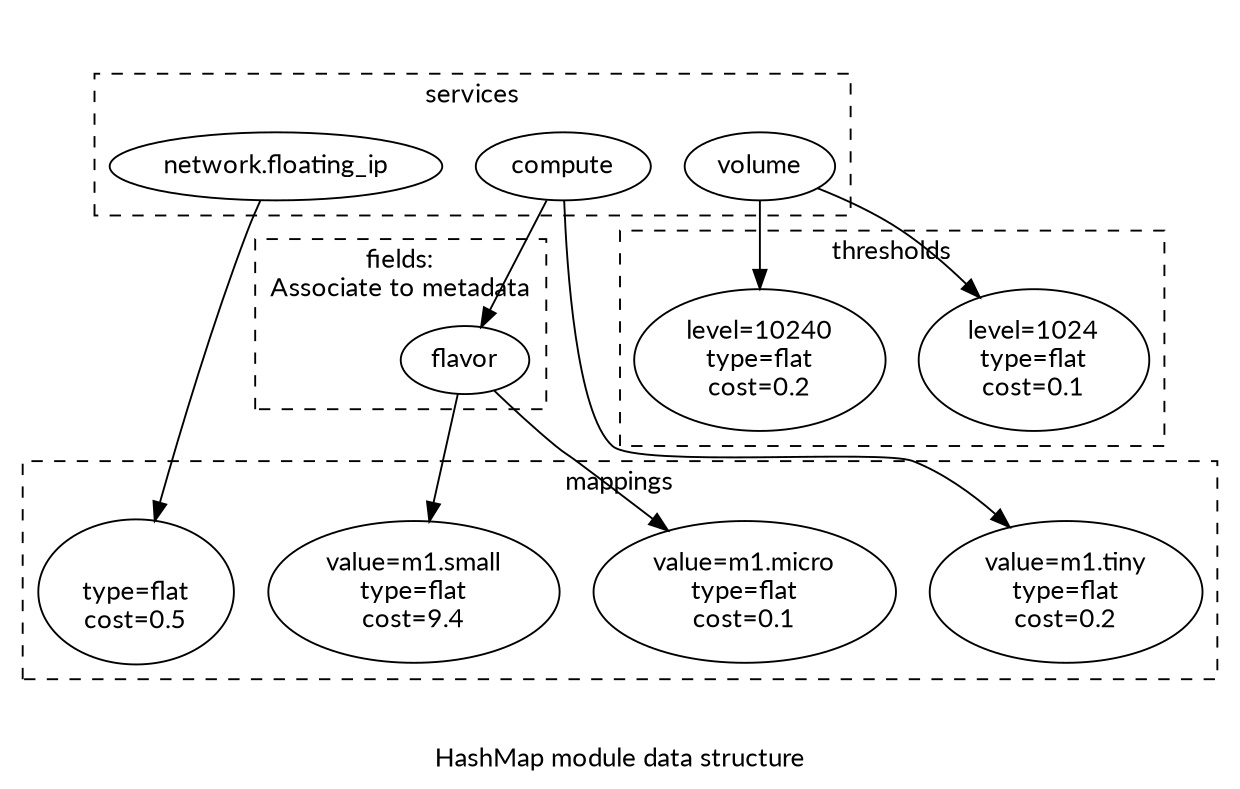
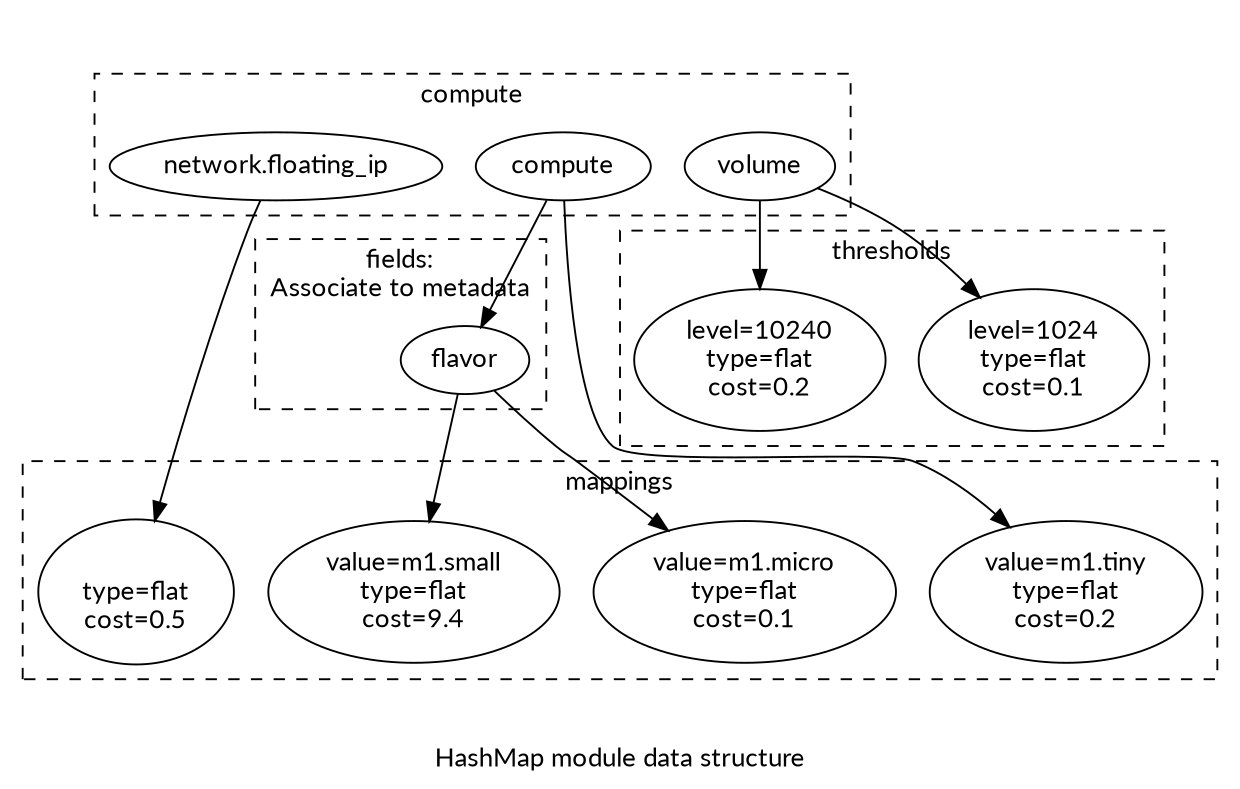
(473, 95) -> (473, 95)
